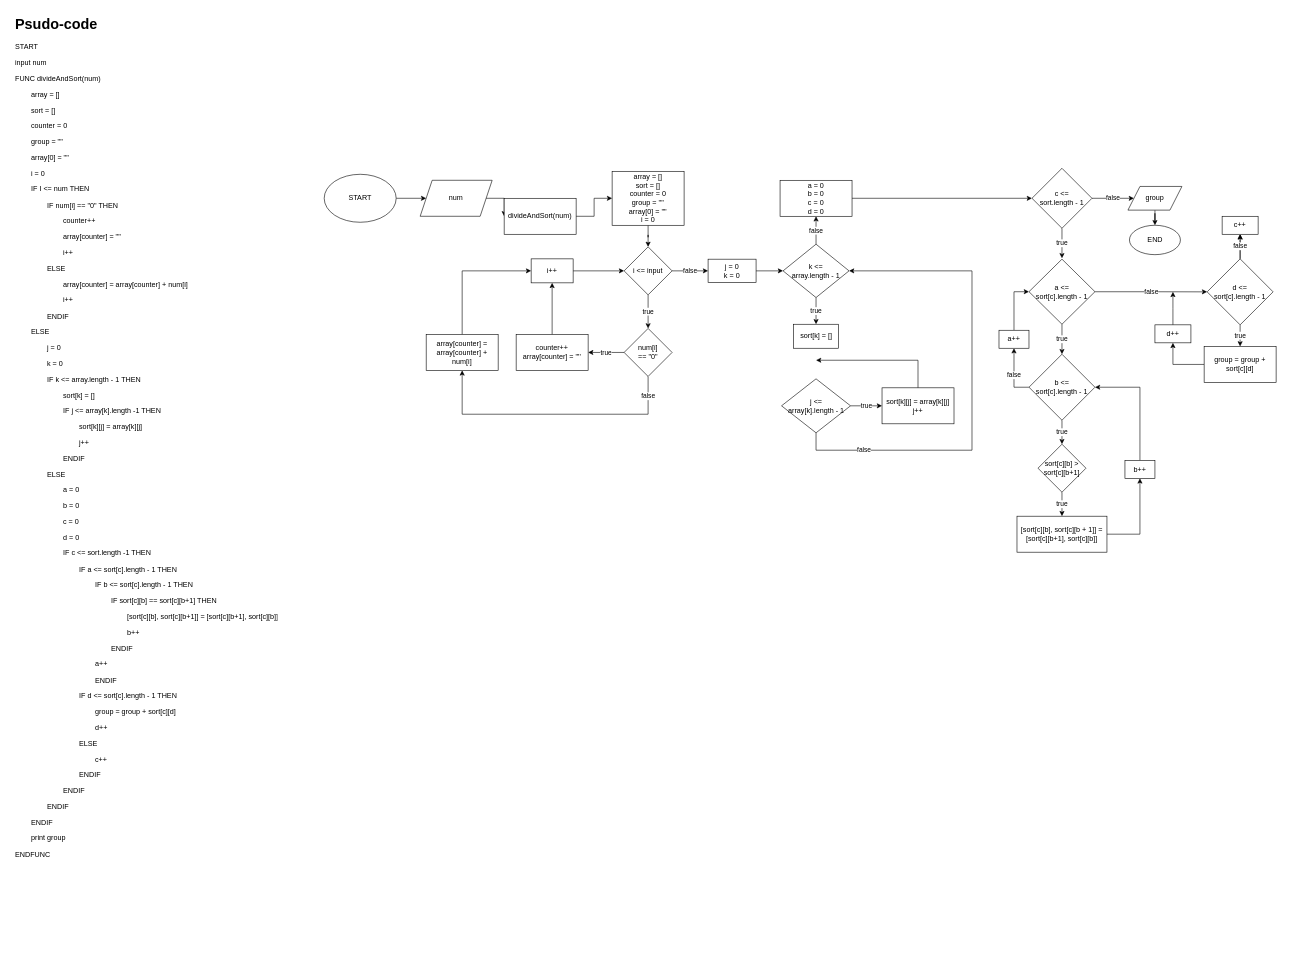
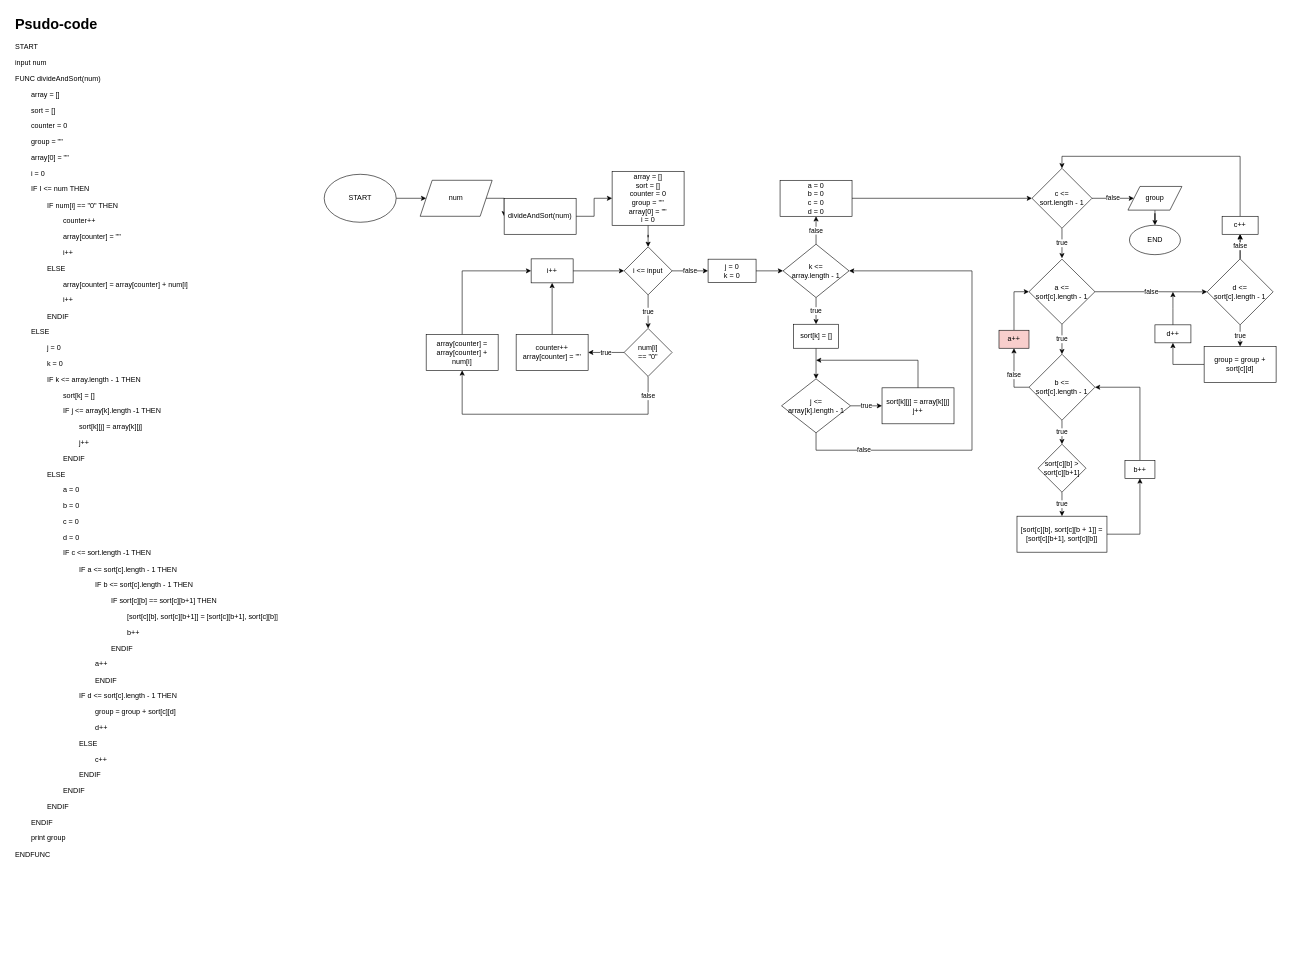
none -> (1062, 158)
(1014, 339) -> (1014, 339)
none -> (816, 373)
